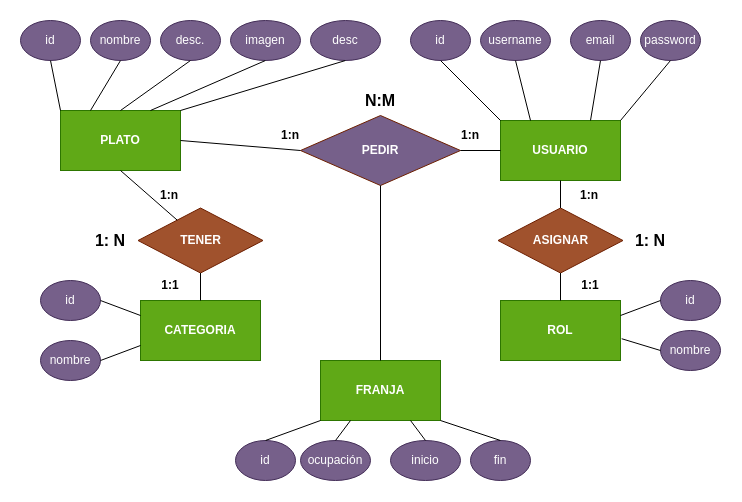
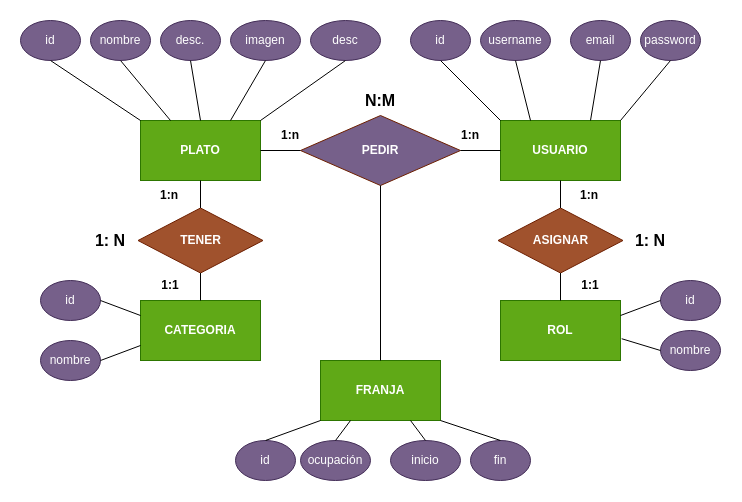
(121, 141) -> (201, 151)
